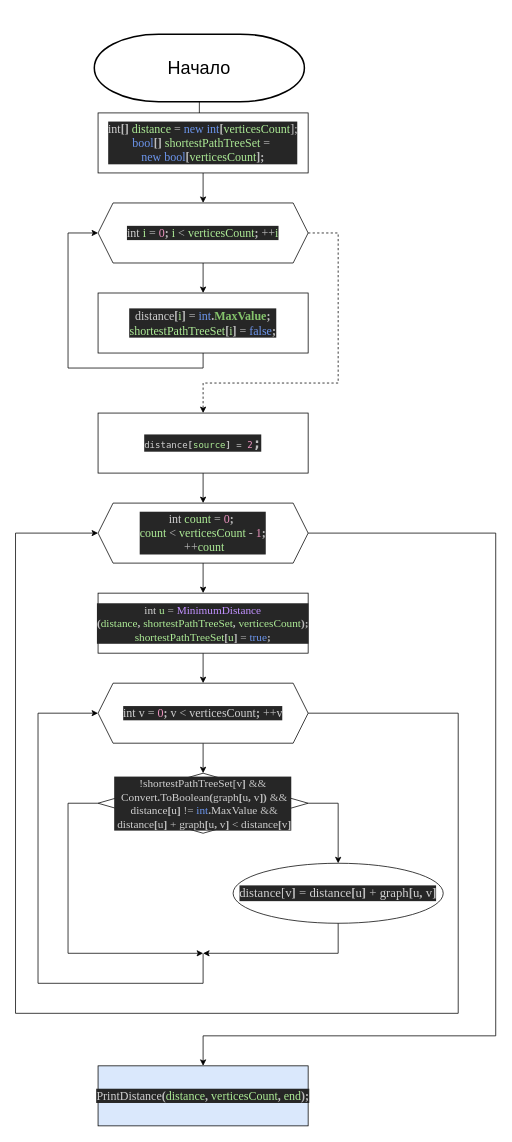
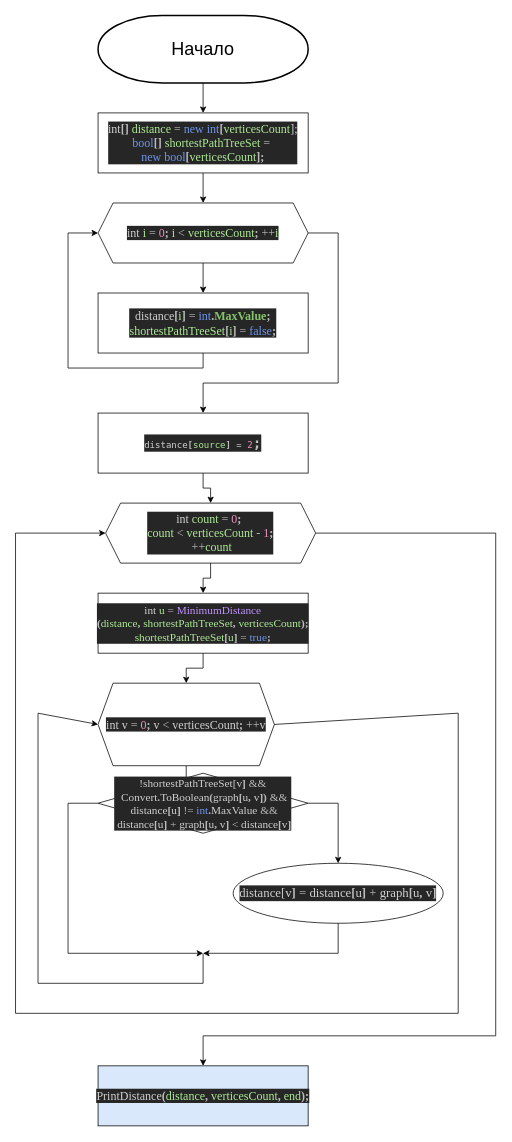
(199, 68) -> (203, 49)
(338, 372) -> (338, 372)
(203, 533) -> (210, 533)
(203, 713) -> (186, 724)
